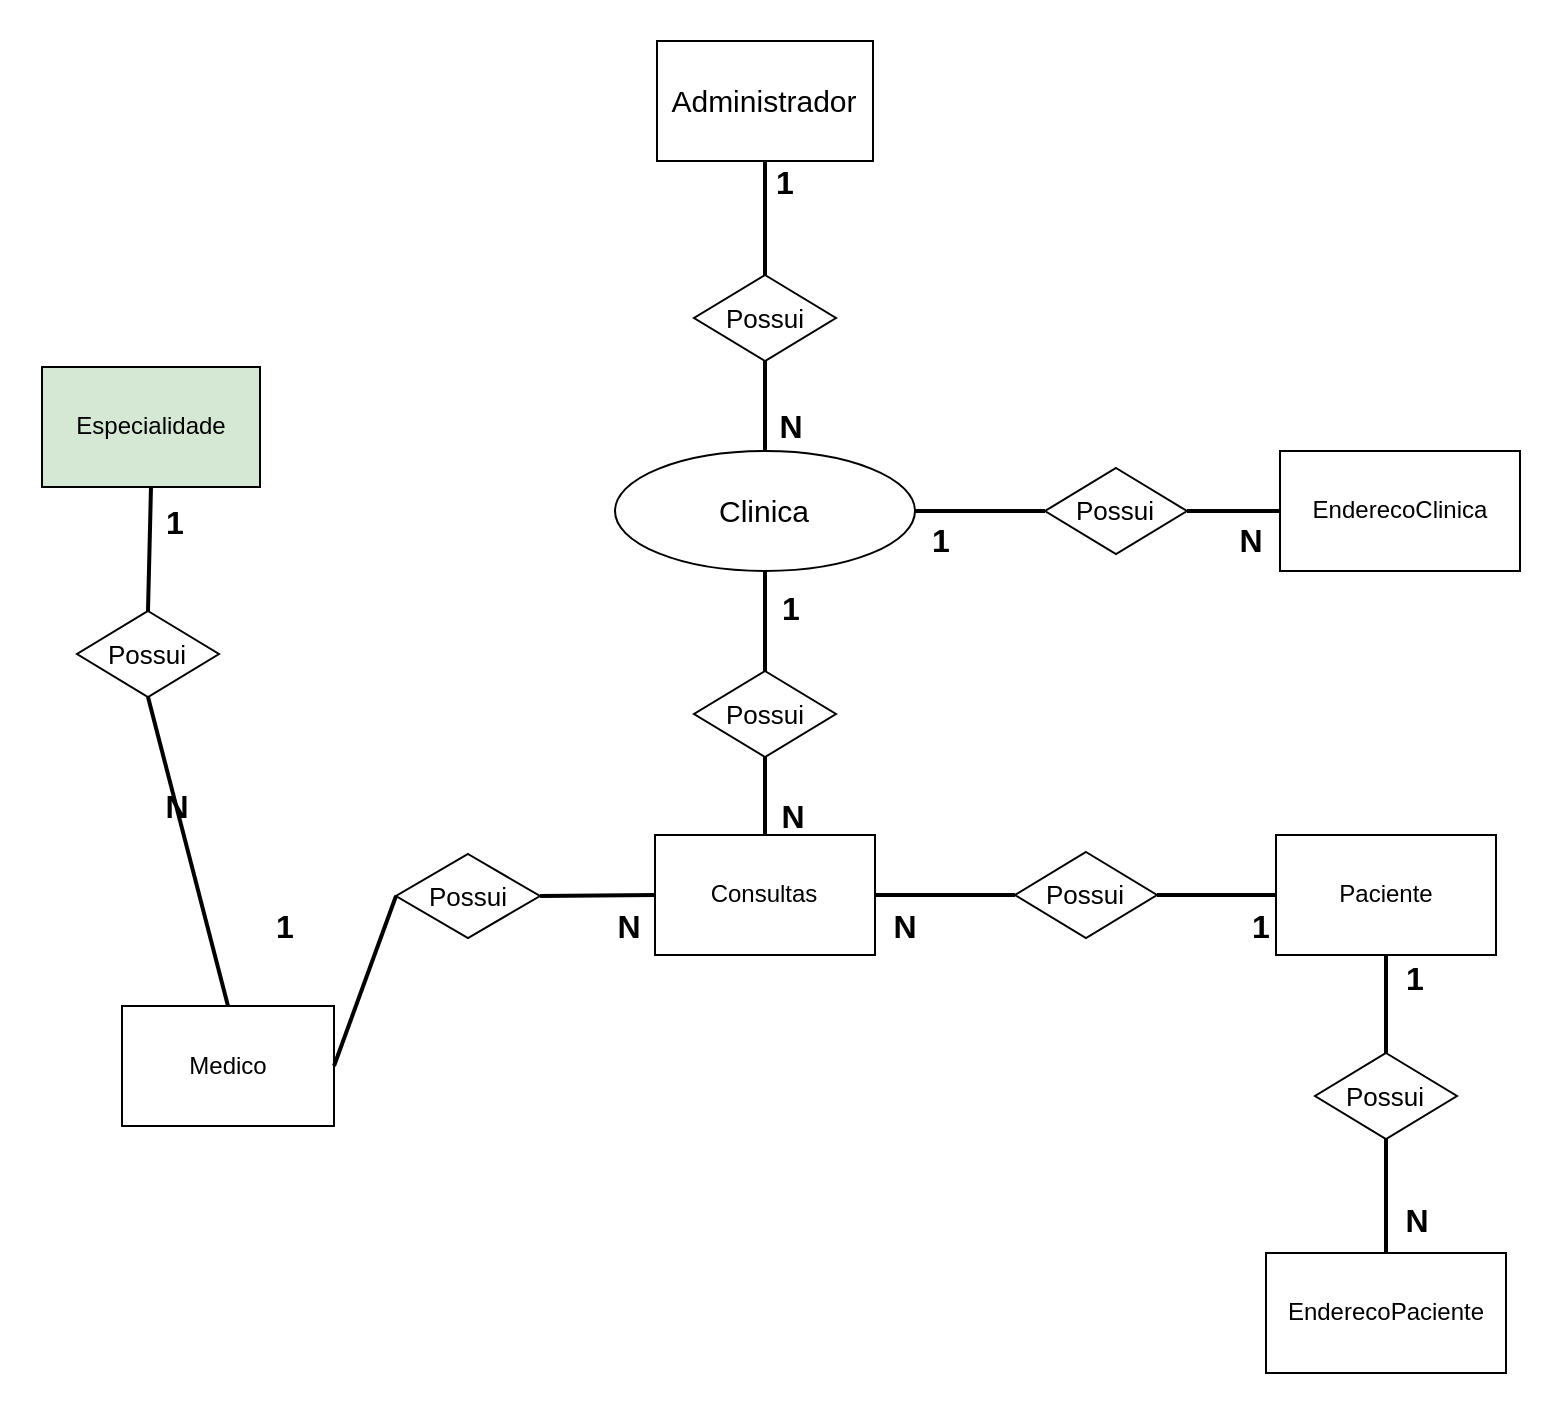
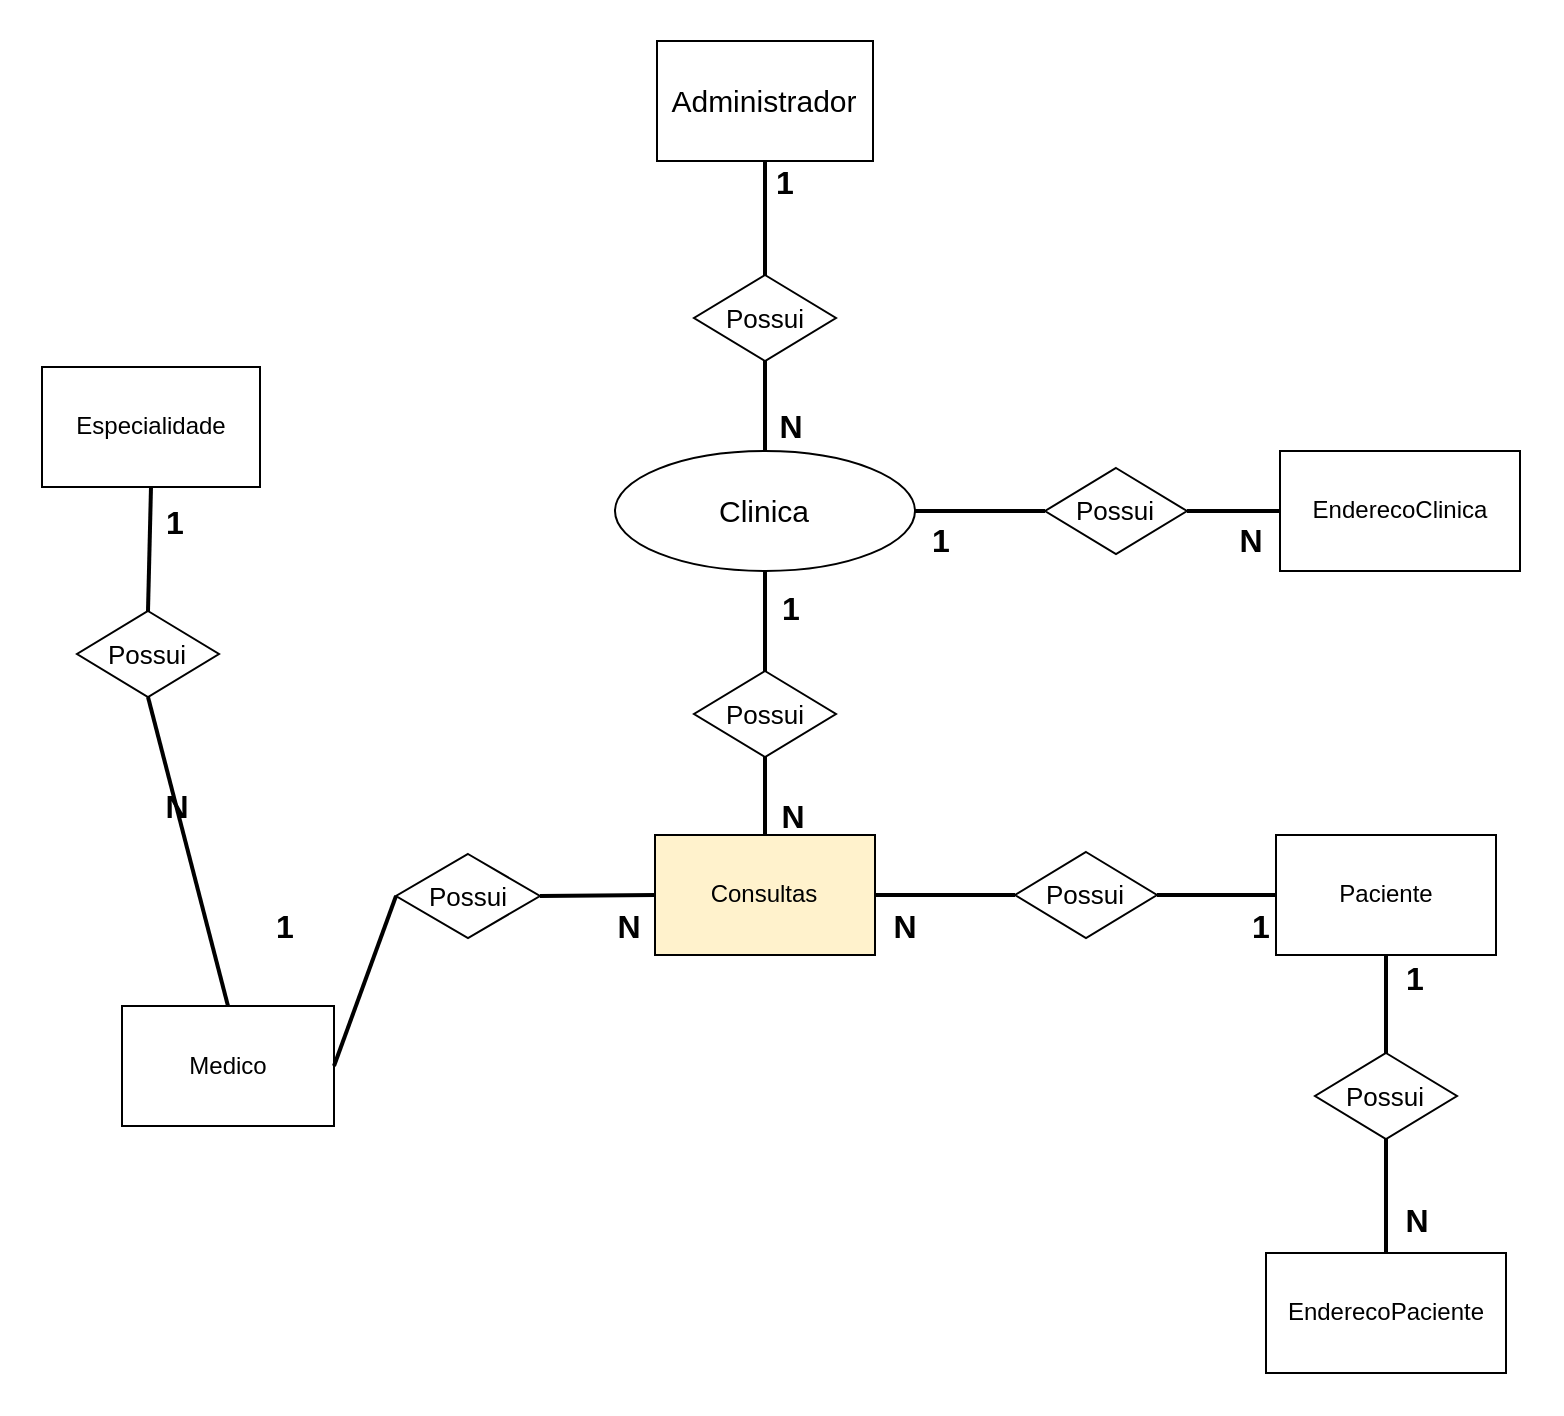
(151, 427) -> (151, 427)
(765, 895) -> (765, 895)
